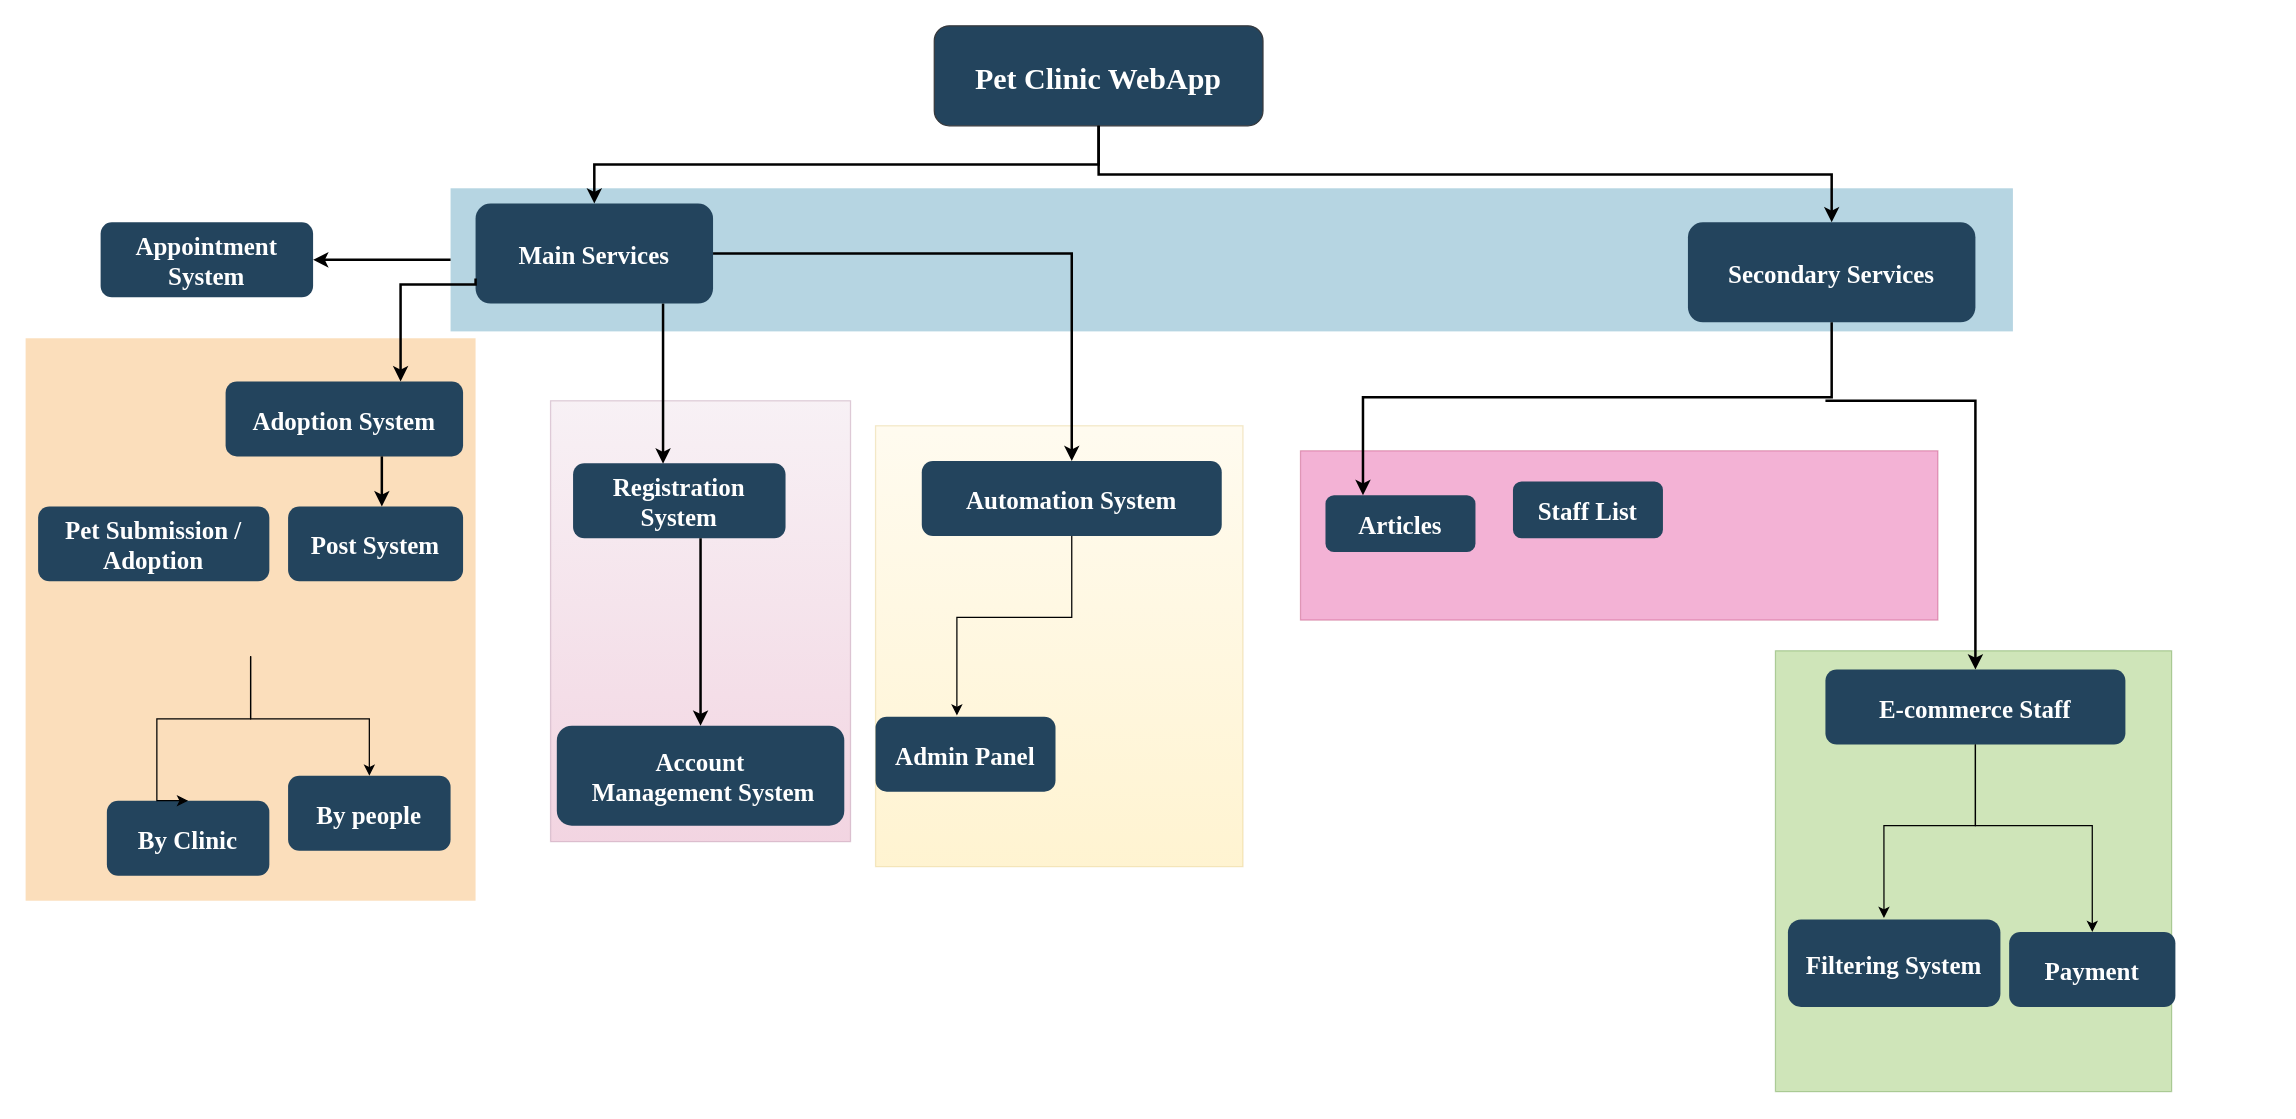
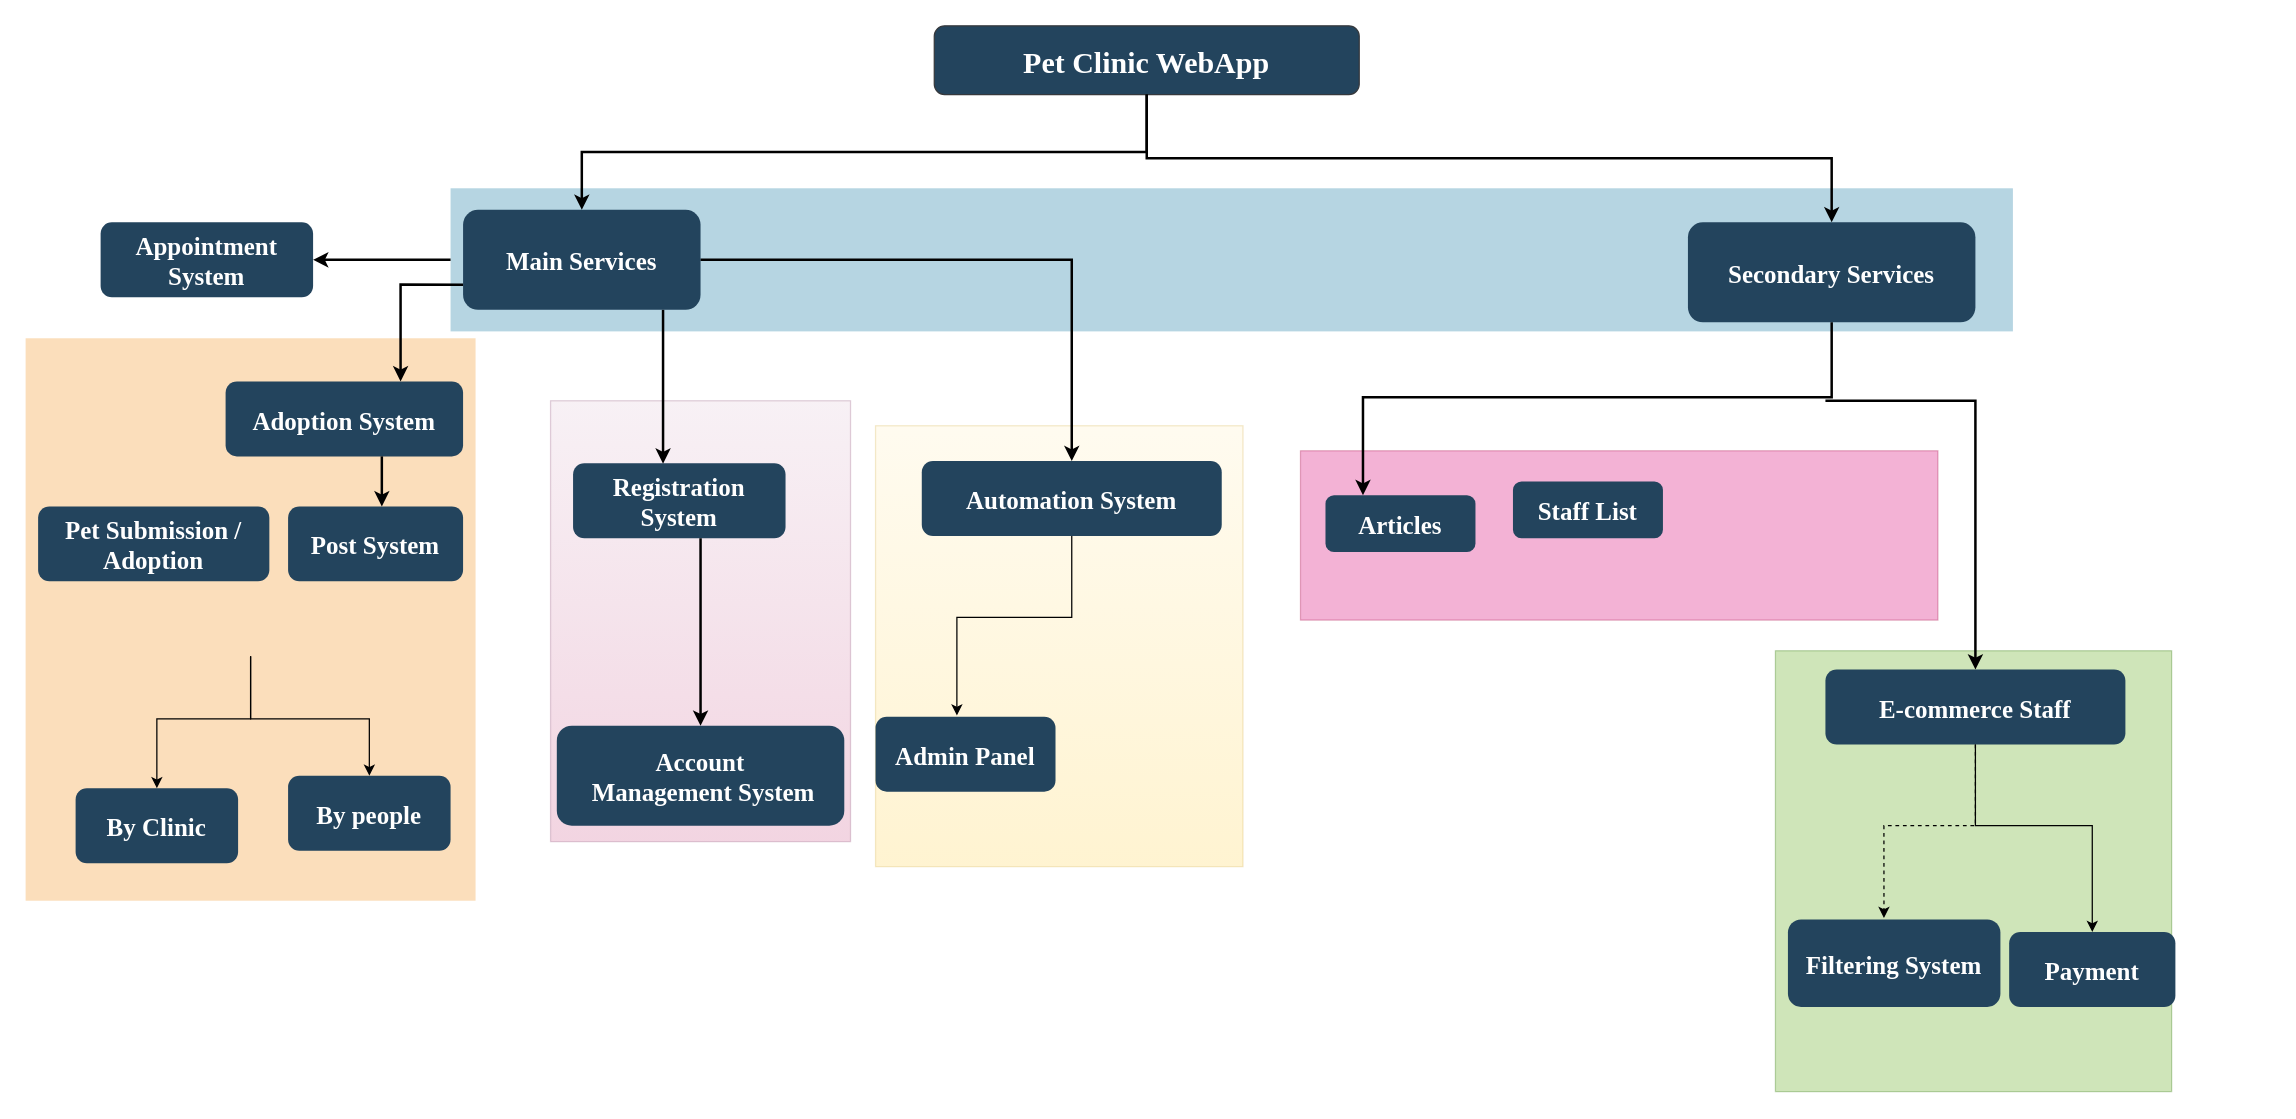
(1099, 76) -> (1147, 60)
(594, 253) -> (582, 260)
(1887, 826) -> (1887, 826)
(188, 838) -> (157, 826)
